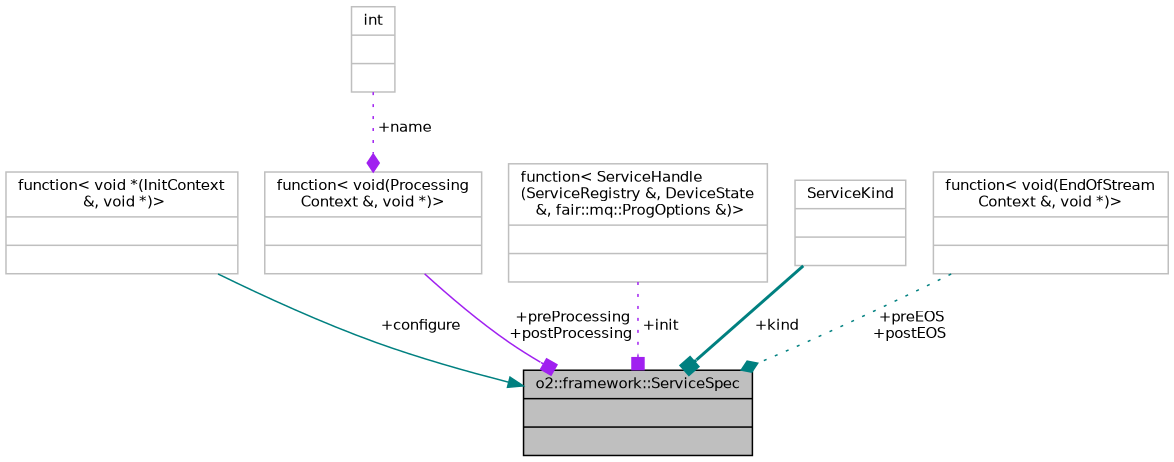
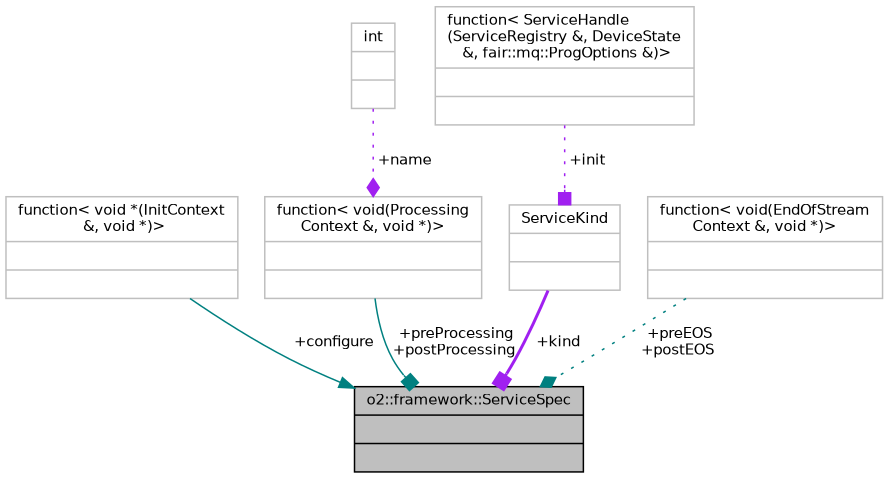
(750, 313) -> (529, 333)
(638, 318) -> (565, 158)
(480, 321) -> (384, 339)
